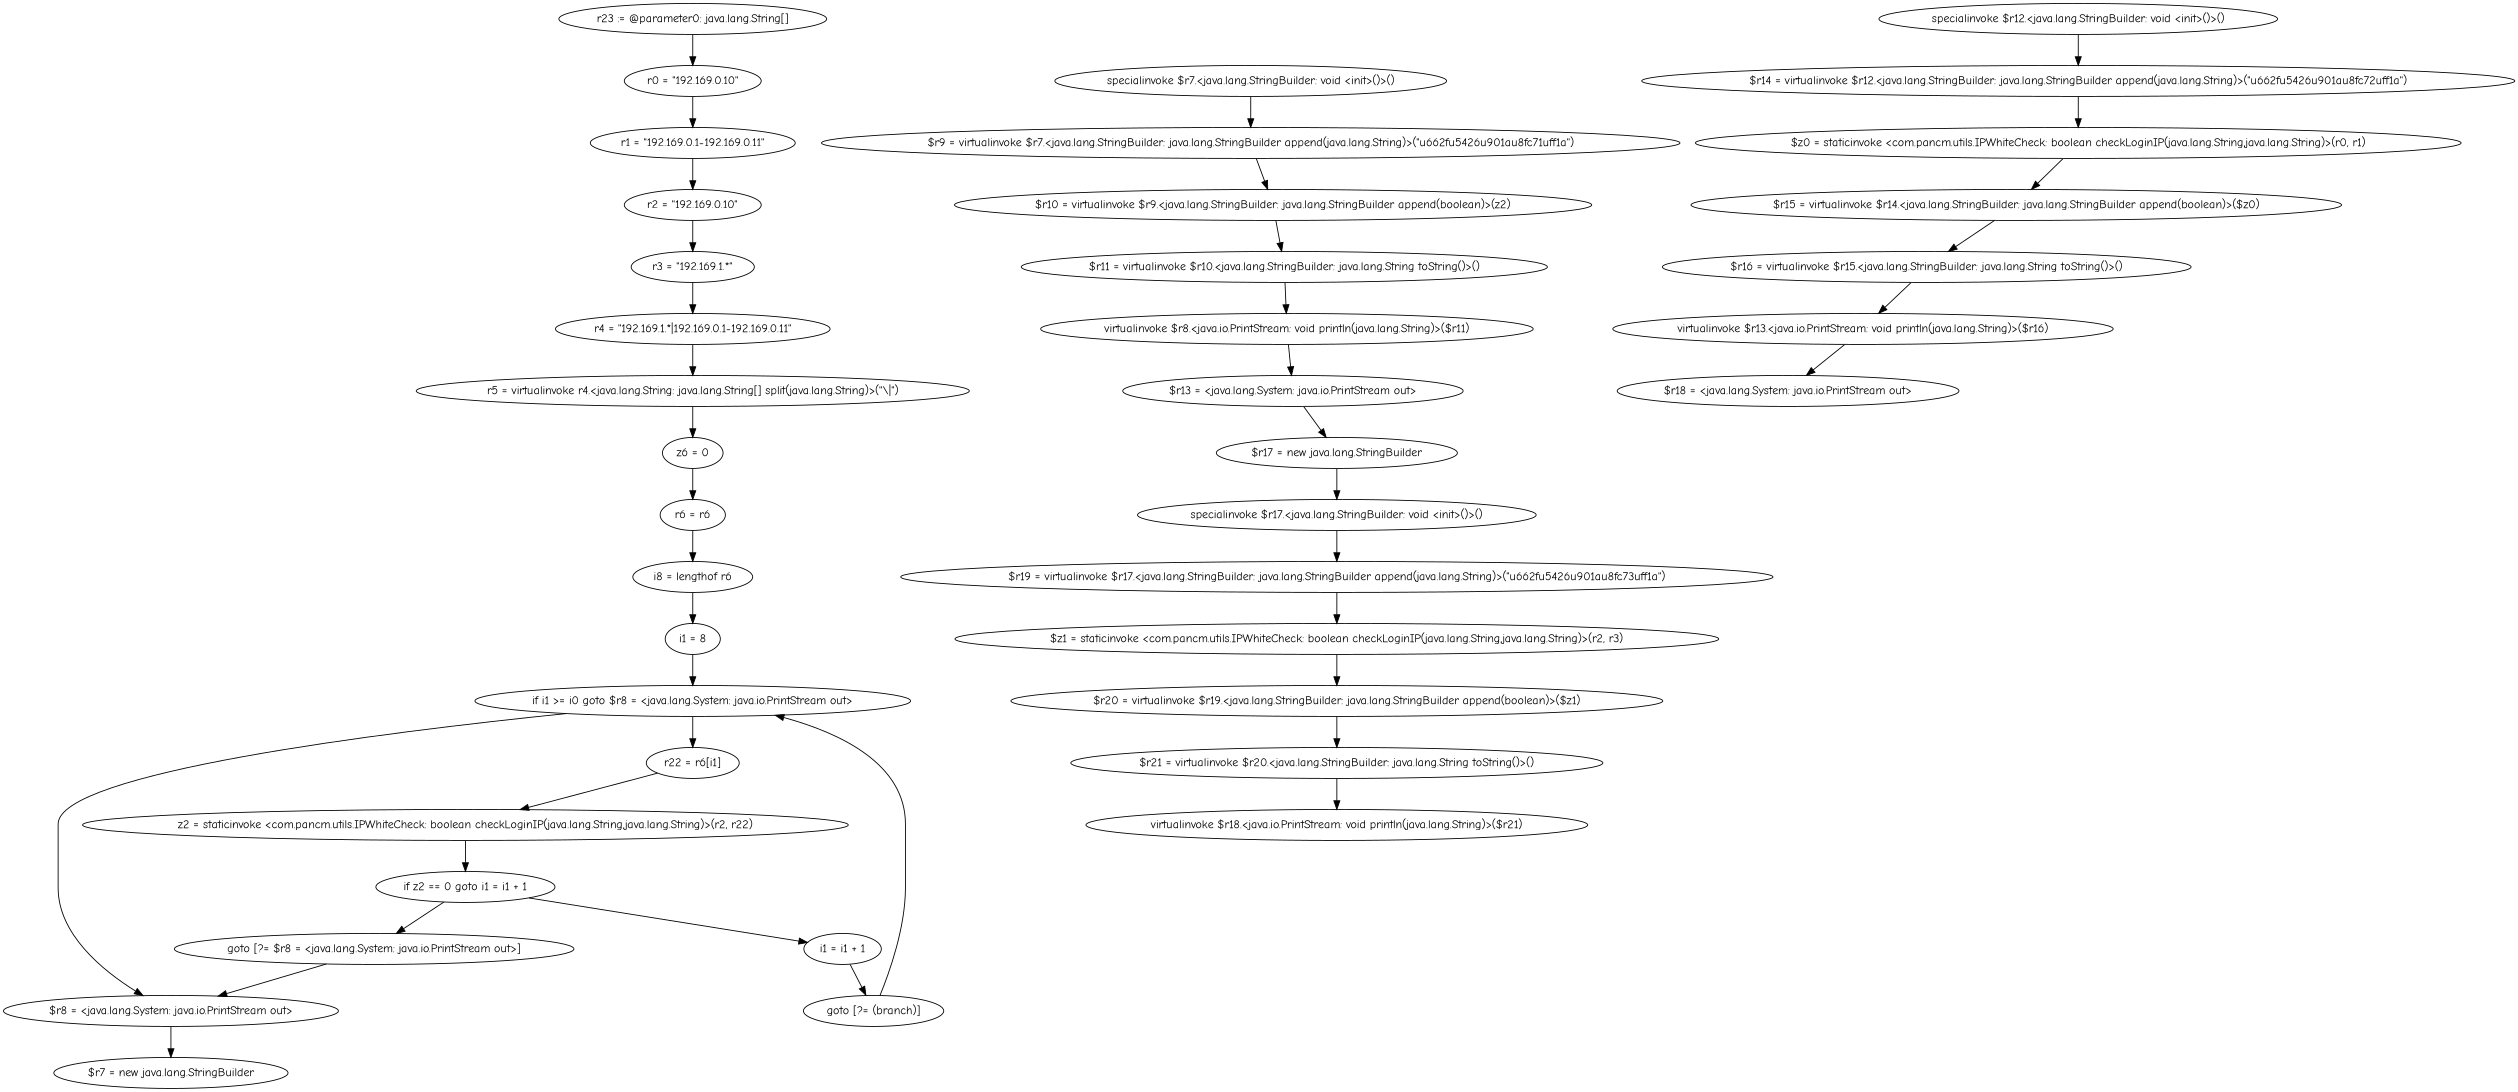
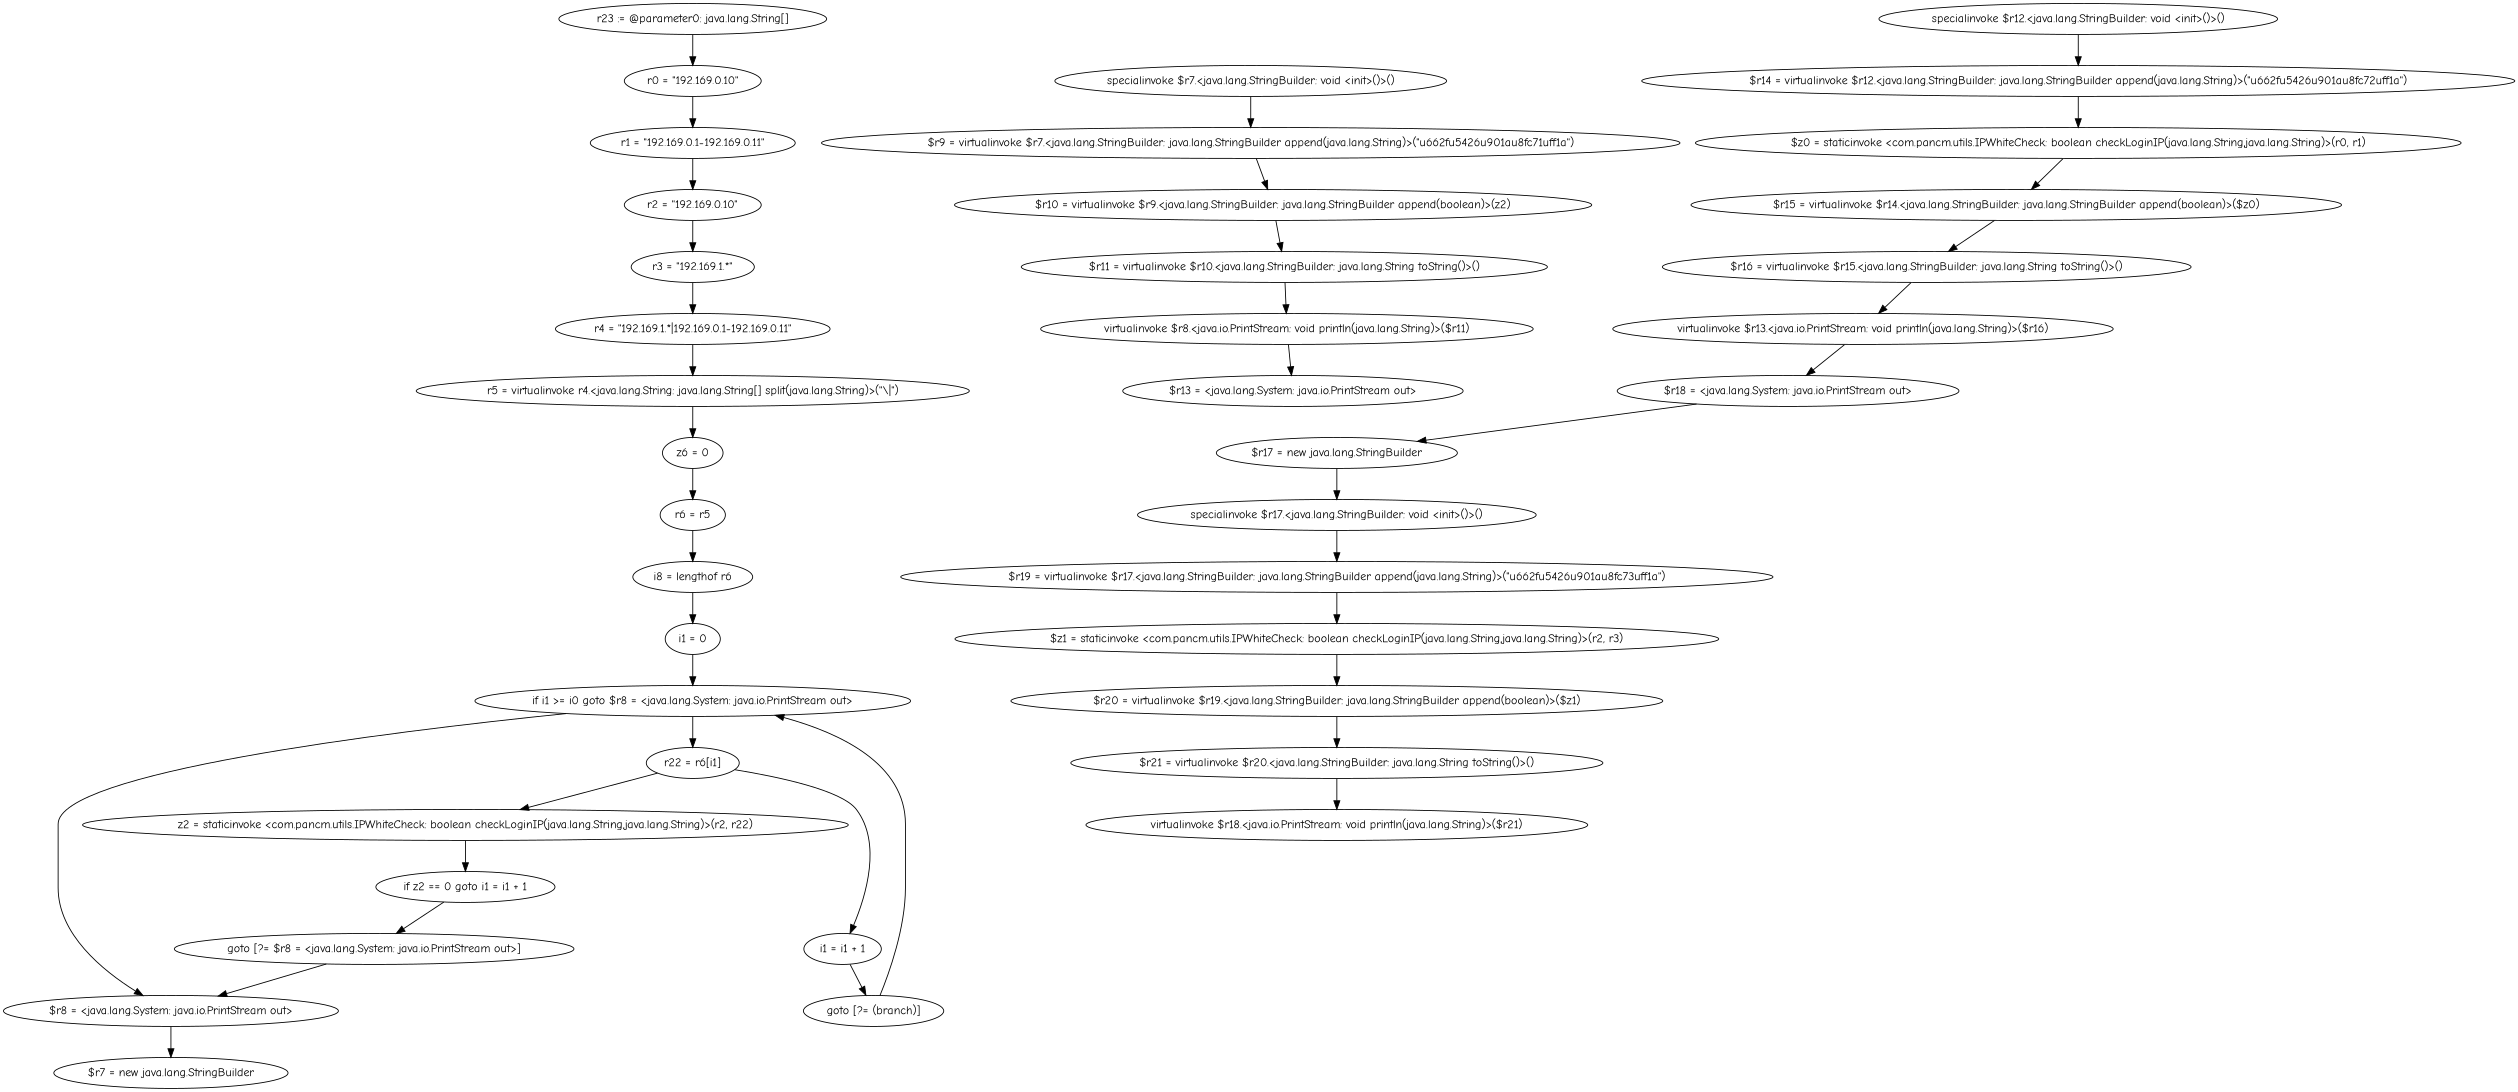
(1312, 418) -> (1561, 422)
(693, 515) -> (693, 515)
(693, 639) -> (693, 639)
(664, 920) -> (853, 807)
